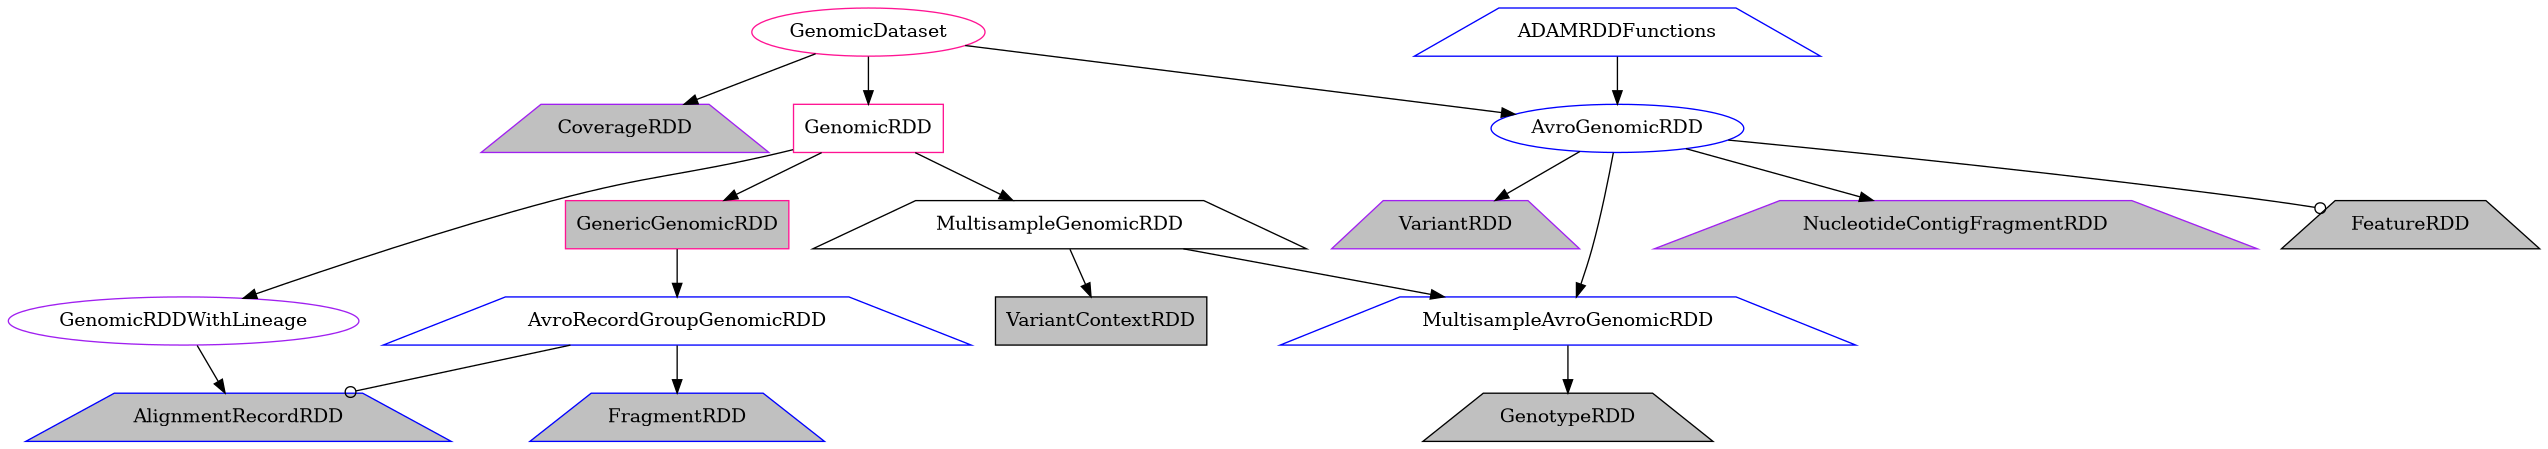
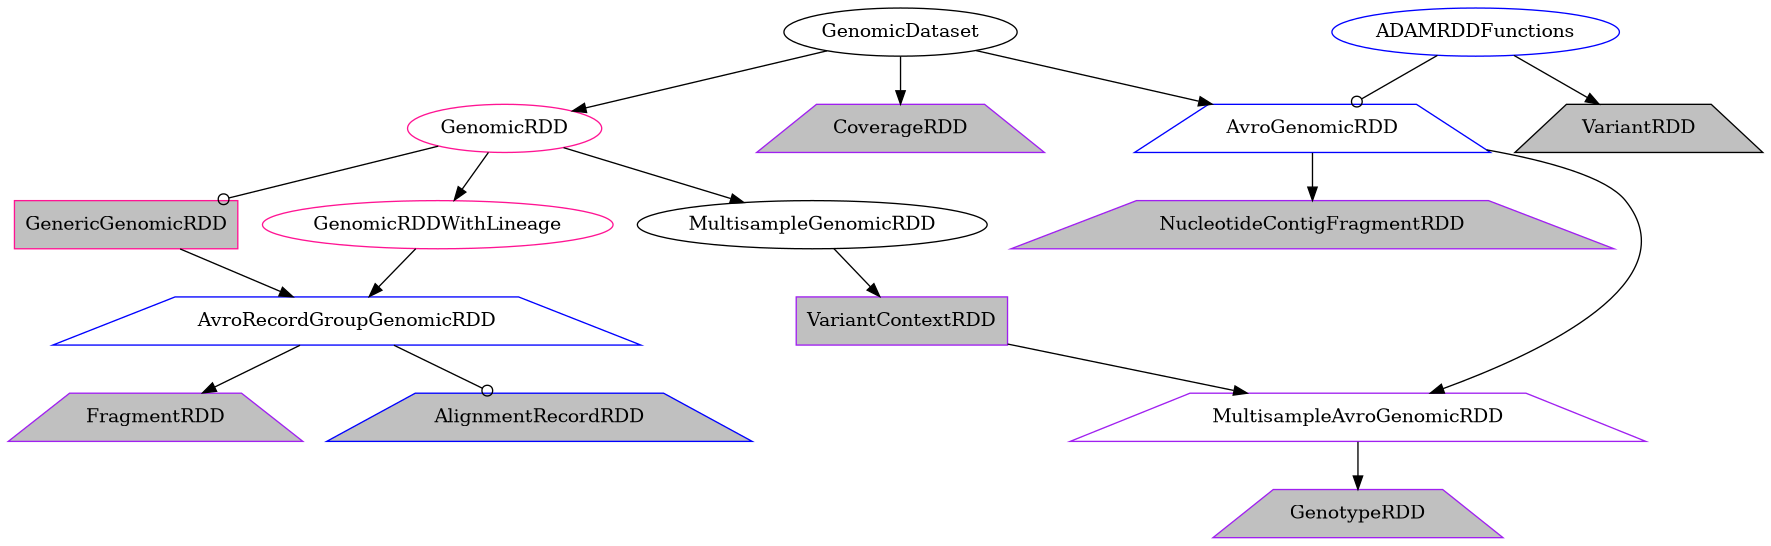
(868, 32) -> (901, 32)
(1617, 32) -> (1476, 32)
(1617, 74) -> (1400, 77)
(868, 128) -> (505, 128)
(1617, 128) -> (1312, 128)
(1543, 173) -> (1551, 76)
(779, 174) -> (334, 172)
(1060, 225) -> (812, 225)
(1456, 225) -> (1639, 128)
(2411, 225) -> none
(1307, 272) -> (1121, 367)
(184, 321) -> (438, 225)
(1101, 321) -> (902, 321)
(1568, 321) -> (1358, 417)
(208, 363) -> (397, 268)
(677, 417) -> (156, 417)
(1568, 417) -> (1358, 514)
